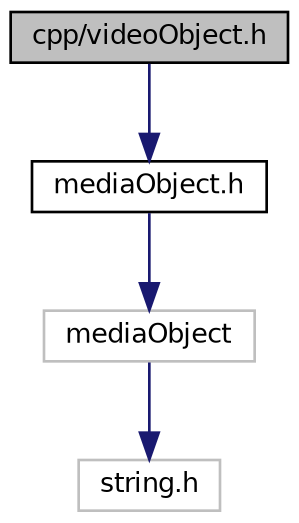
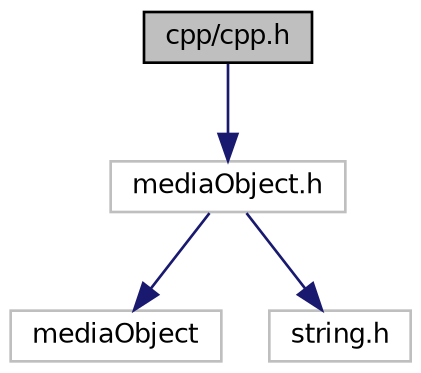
(149, 37) -> (228, 37)
(149, 187) -> (228, 187)
(149, 397) -> (276, 251)
